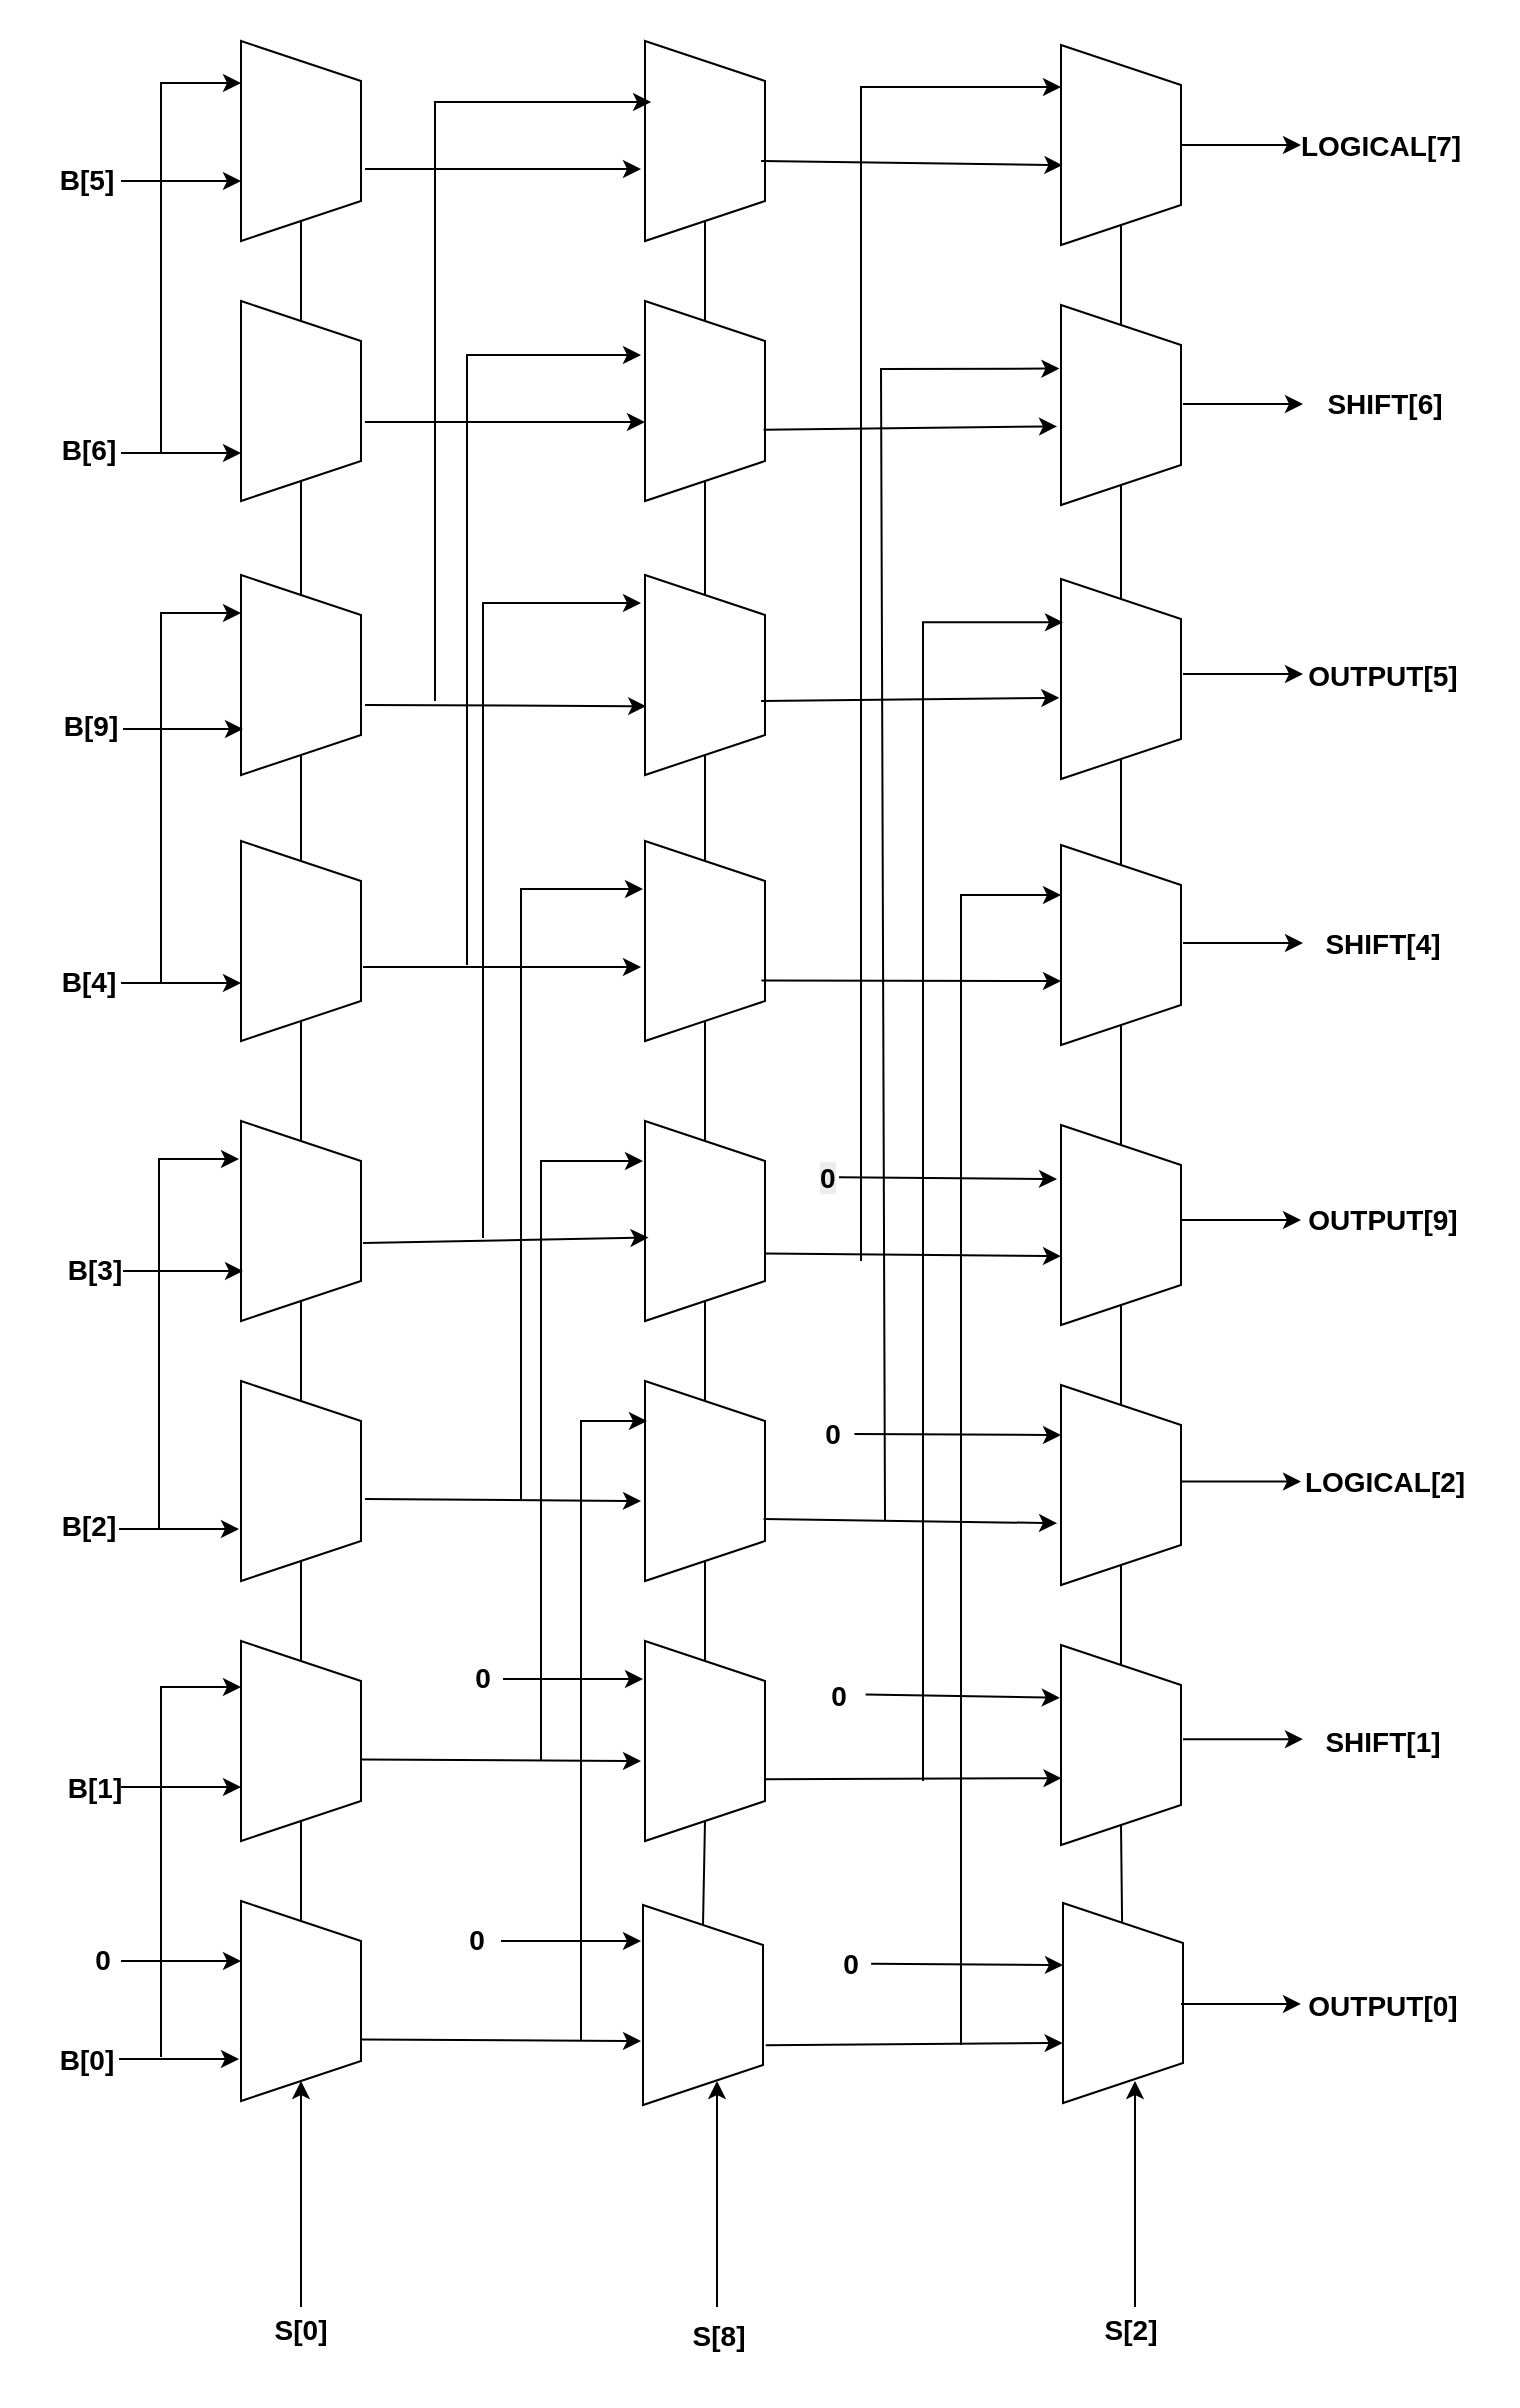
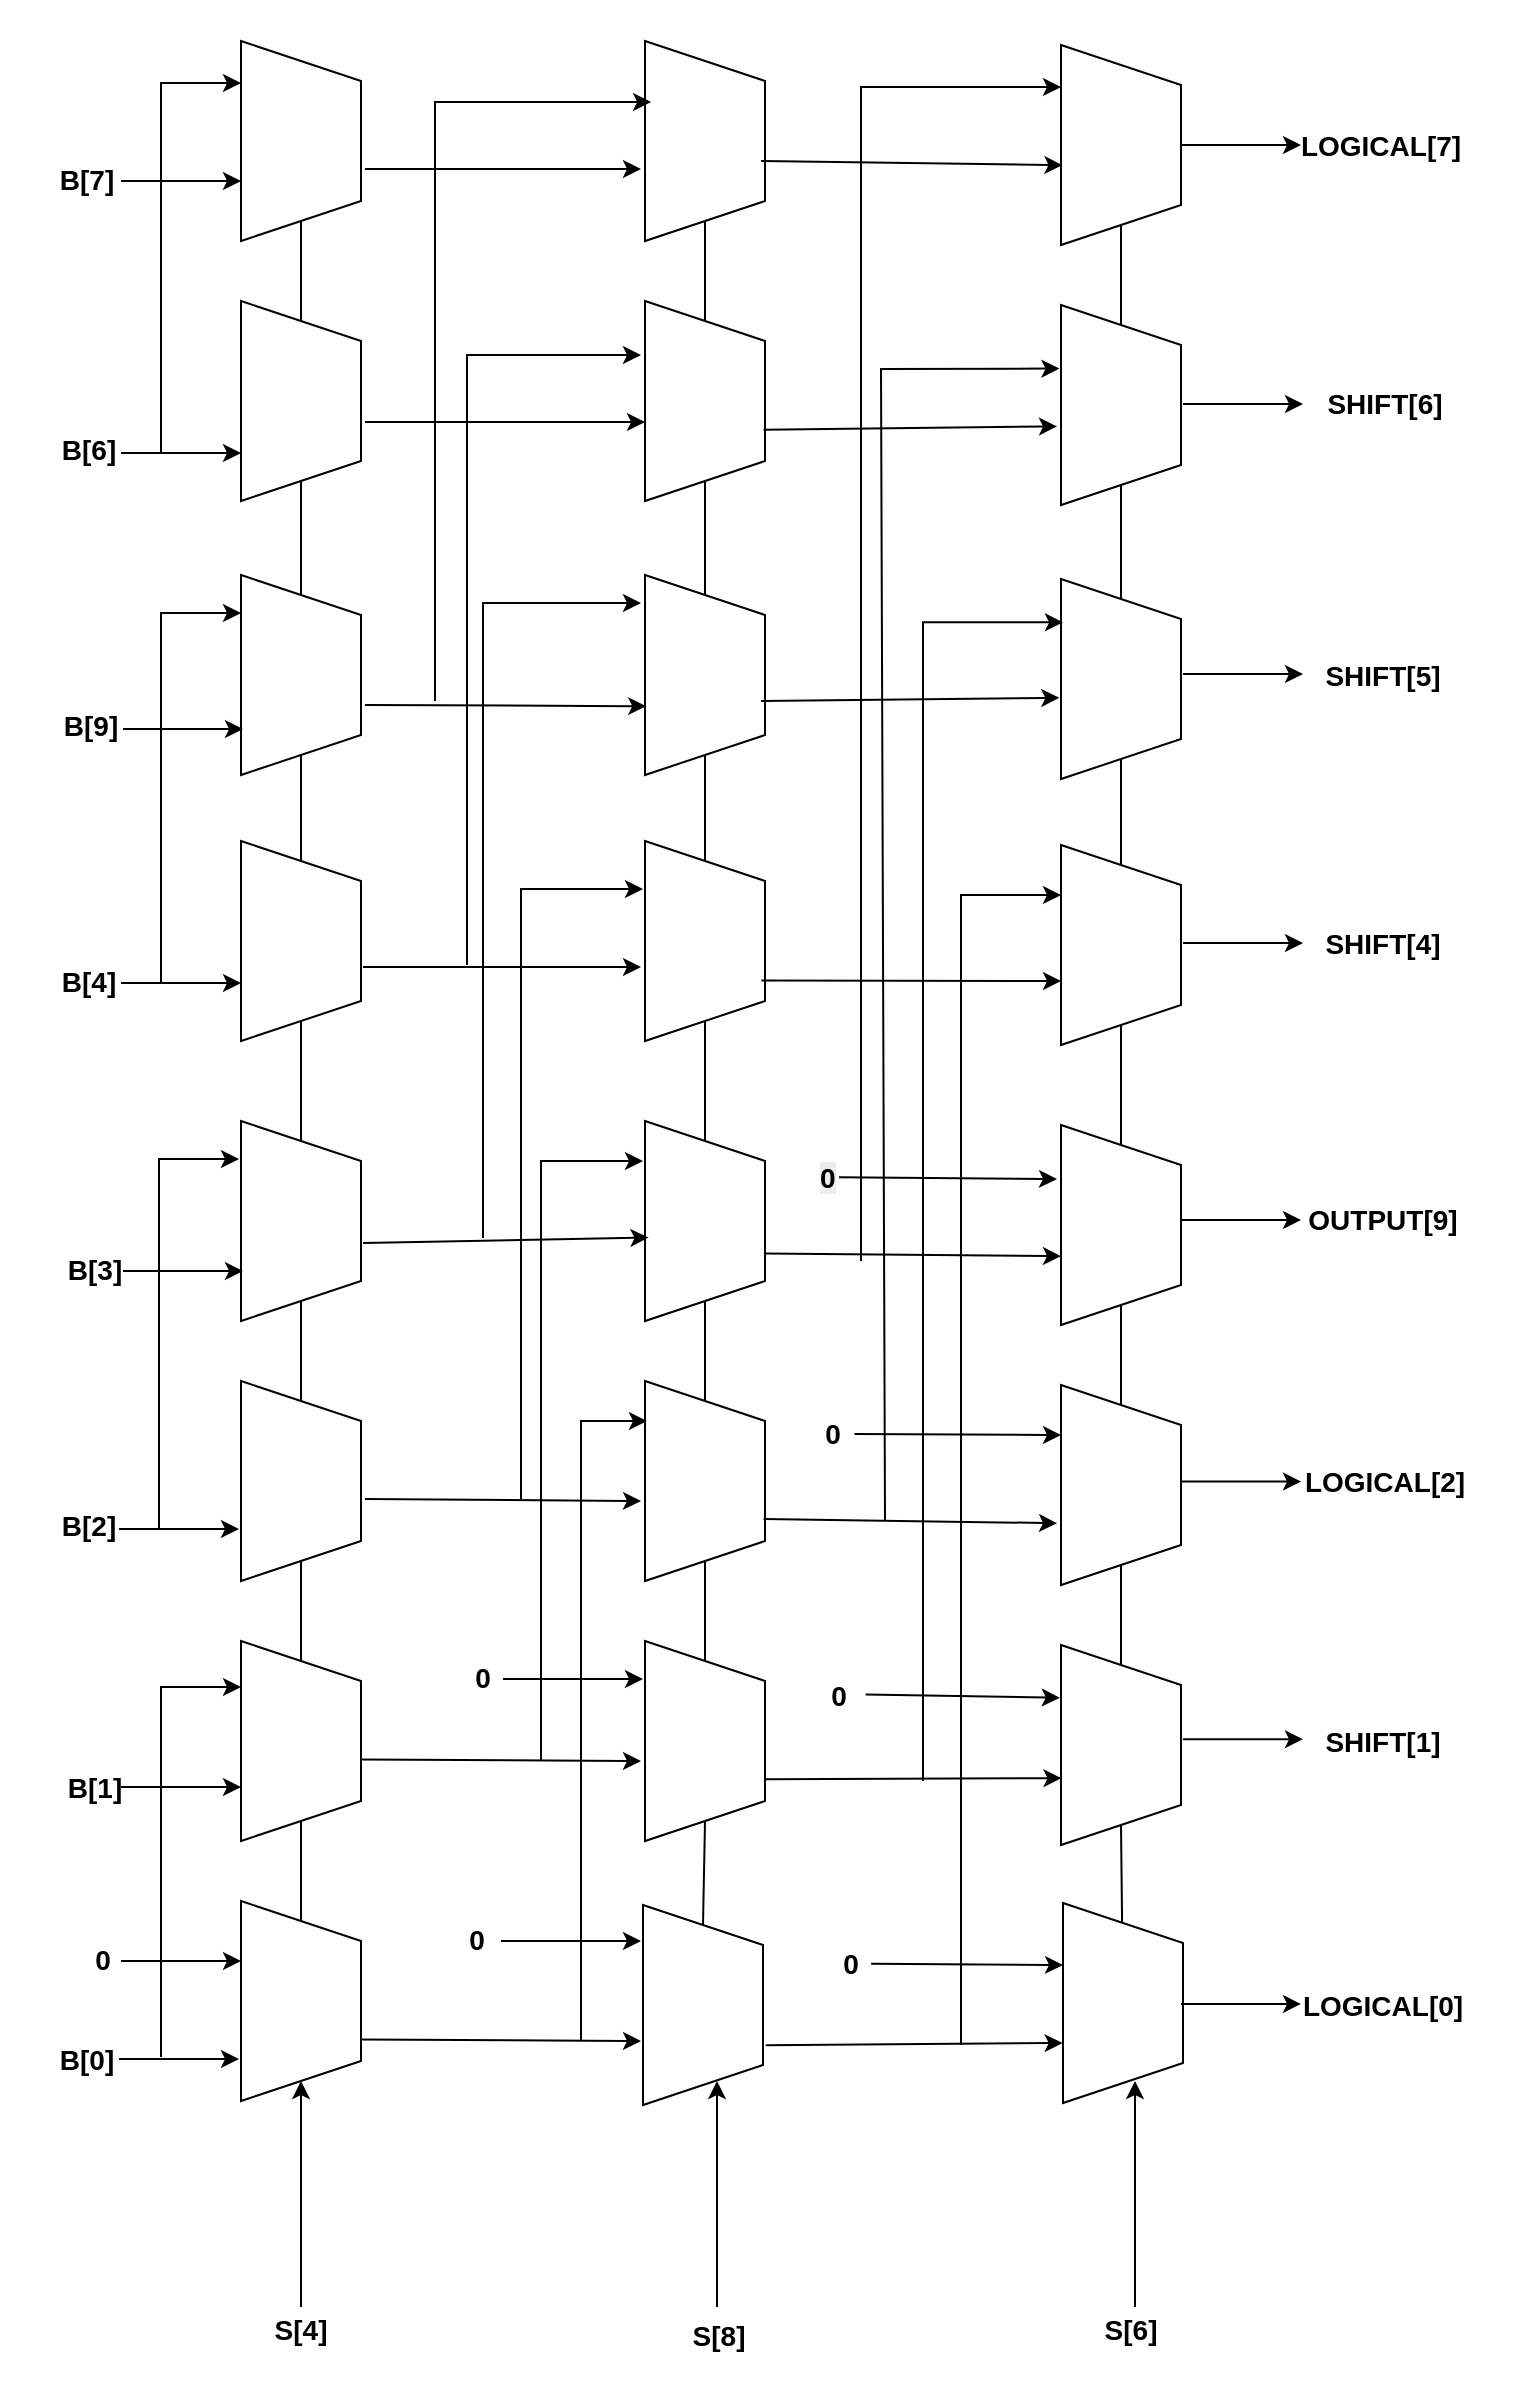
(88, 181) -> (88, 181)
(1384, 677) -> (1384, 677)
(1384, 2007) -> (1384, 2007)
(302, 2331) -> (302, 2331)
(1132, 2331) -> (1132, 2331)
